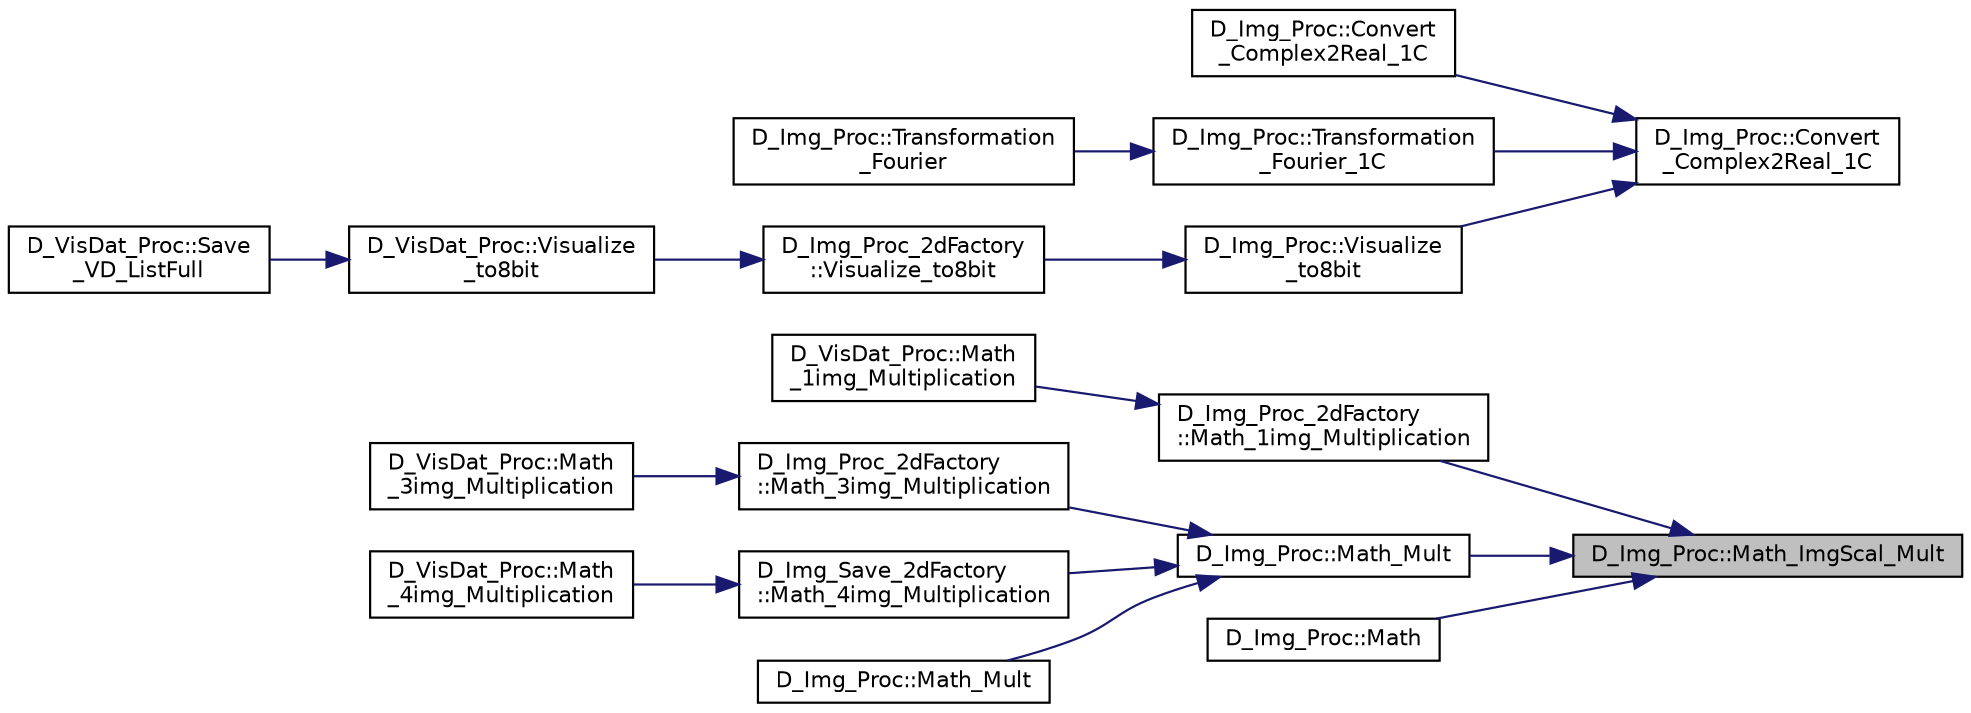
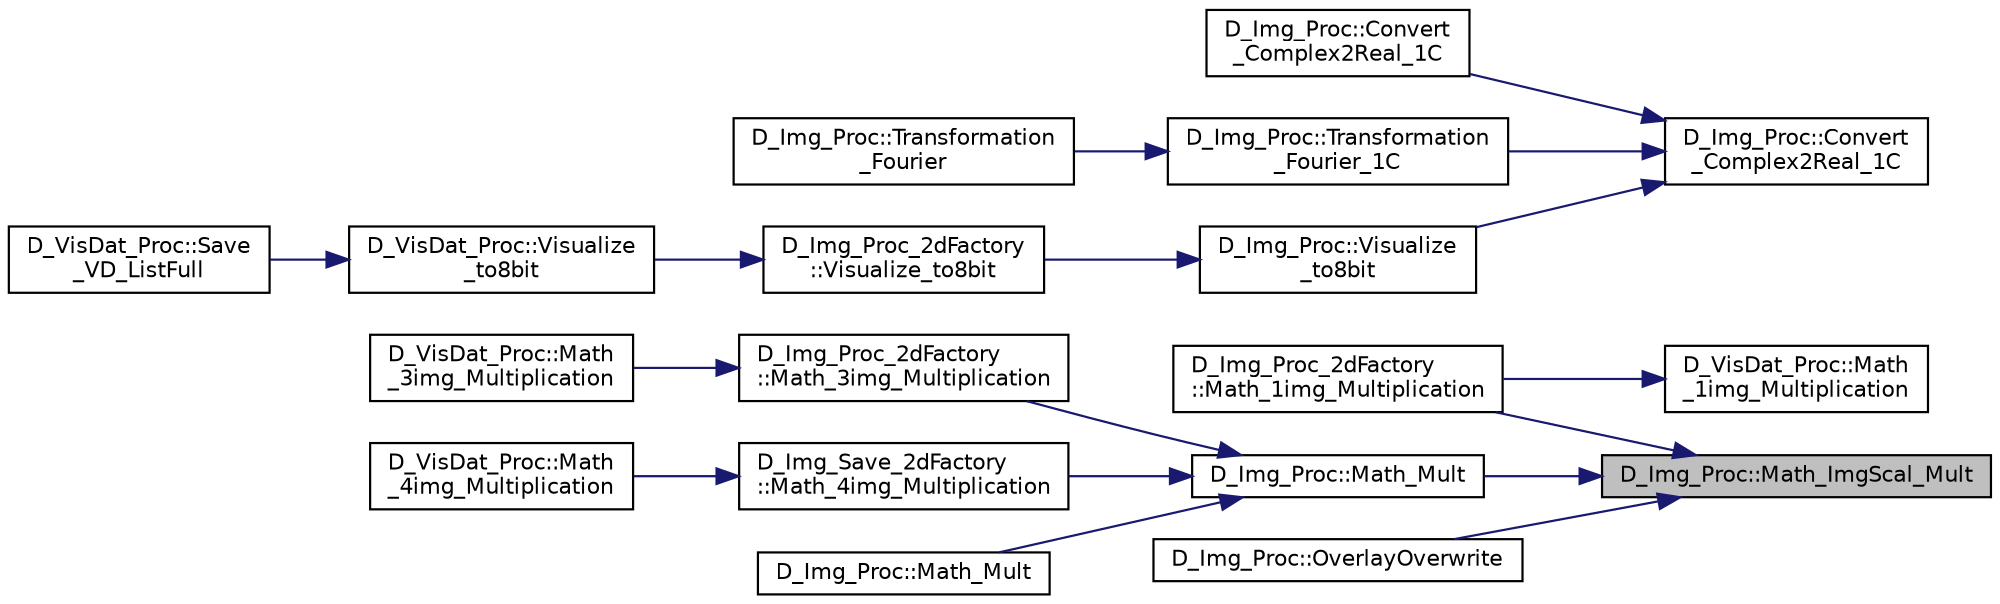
(1086, 394) -> (1573, 379)
(1324, 640) -> (1338, 560)
